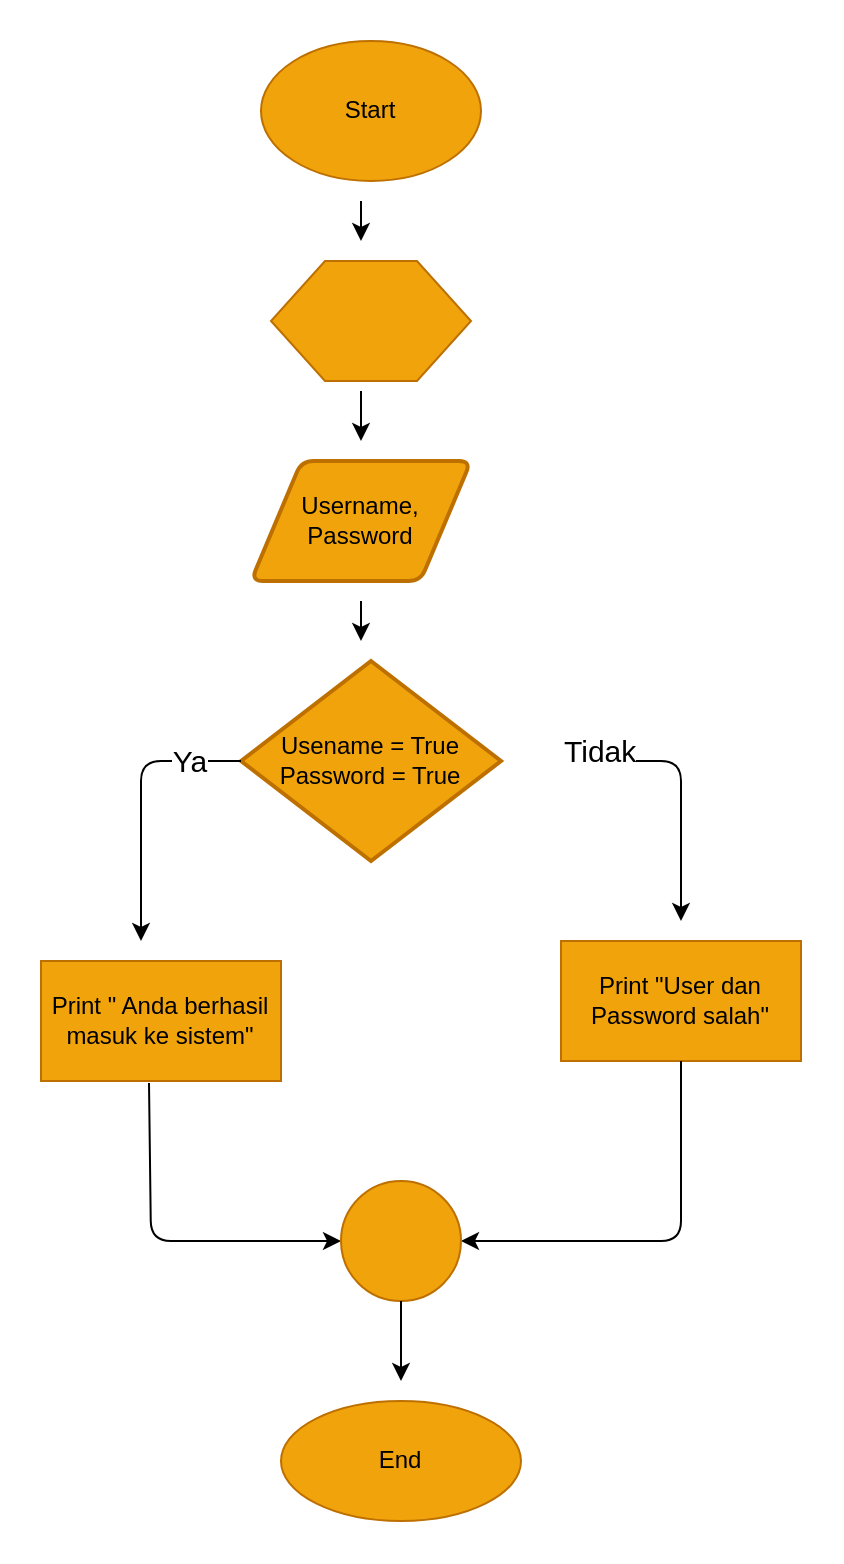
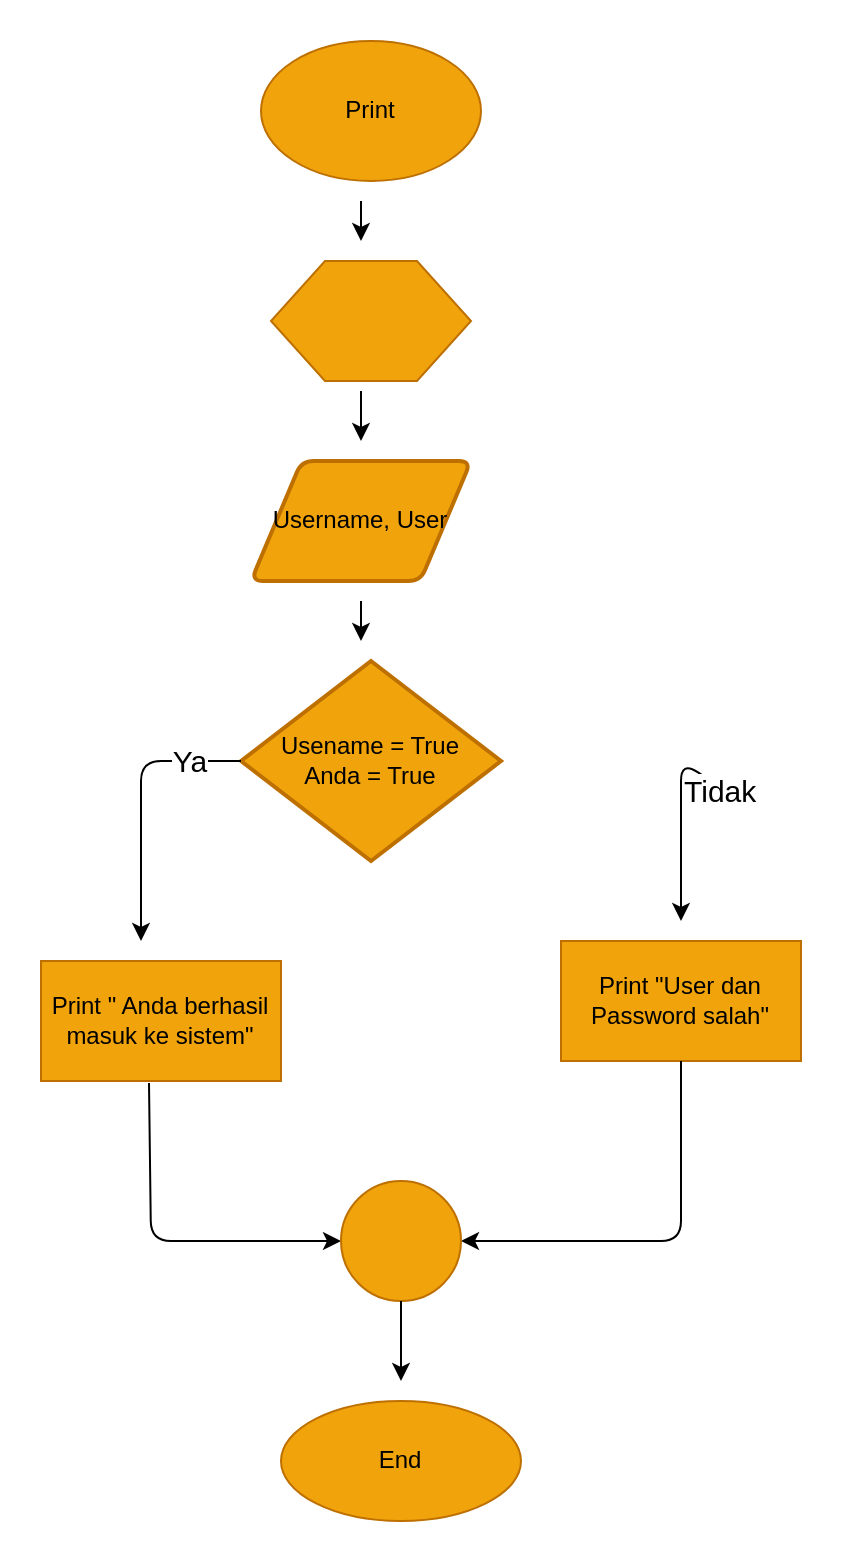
(371, 111) -> (371, 111)
(361, 521) -> (361, 521)
(371, 761) -> (371, 761)
(591, 761) -> (711, 801)
